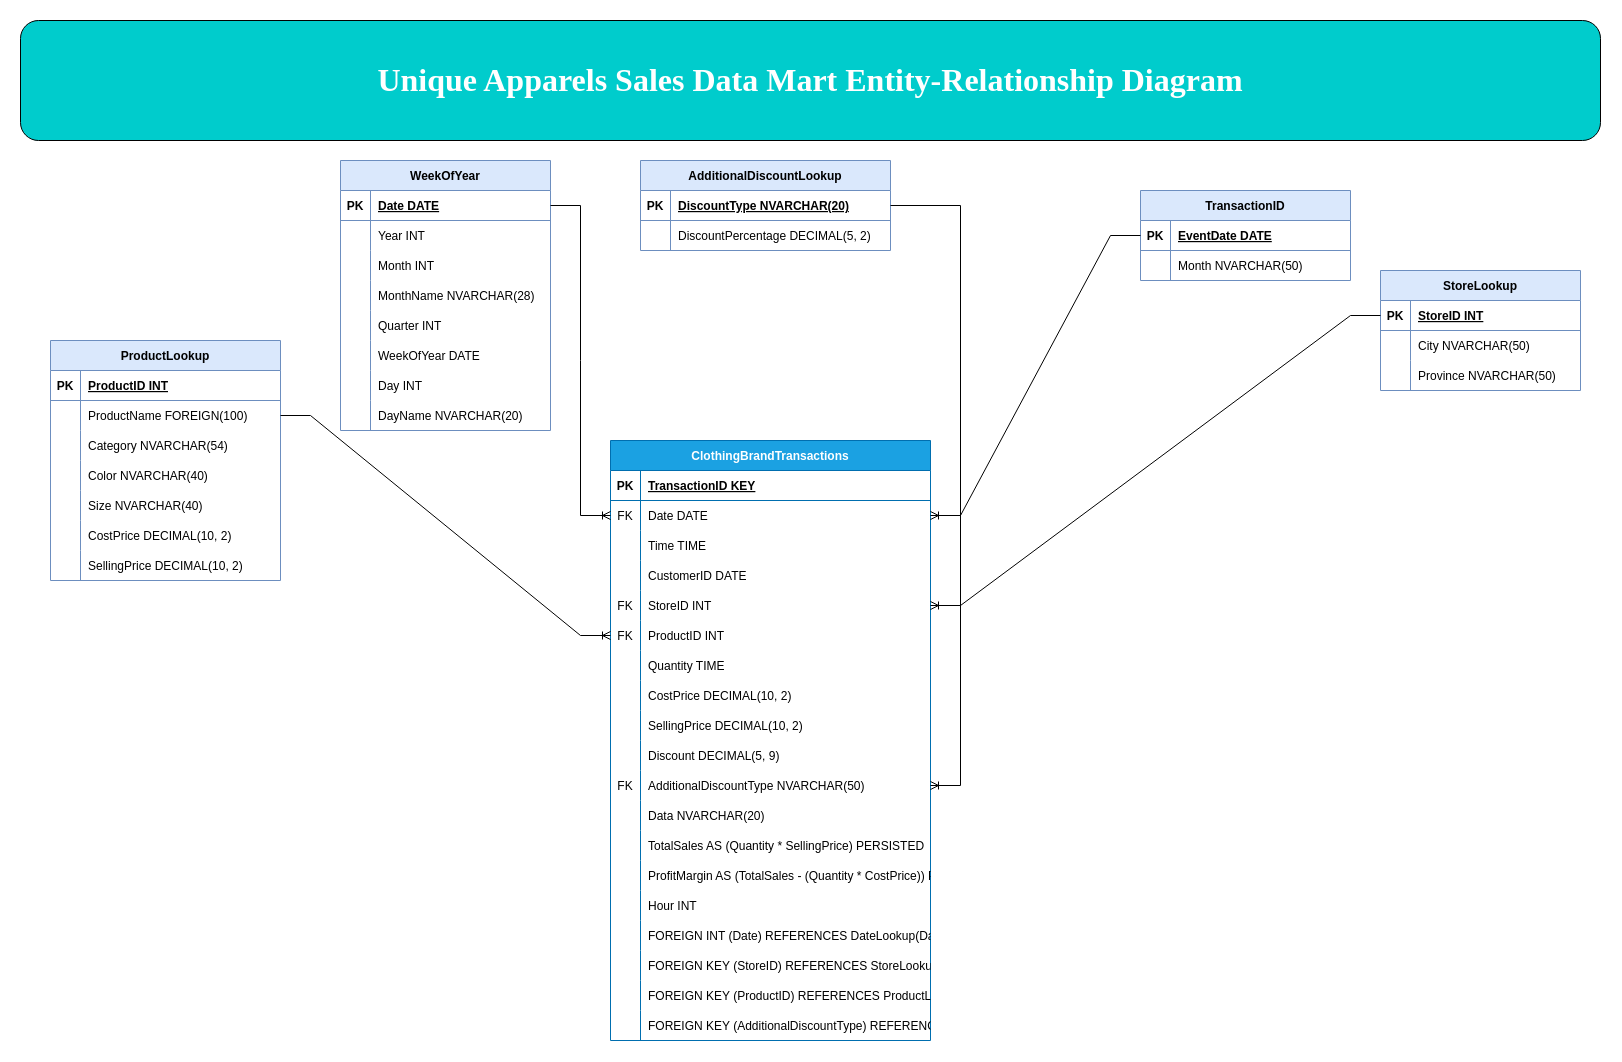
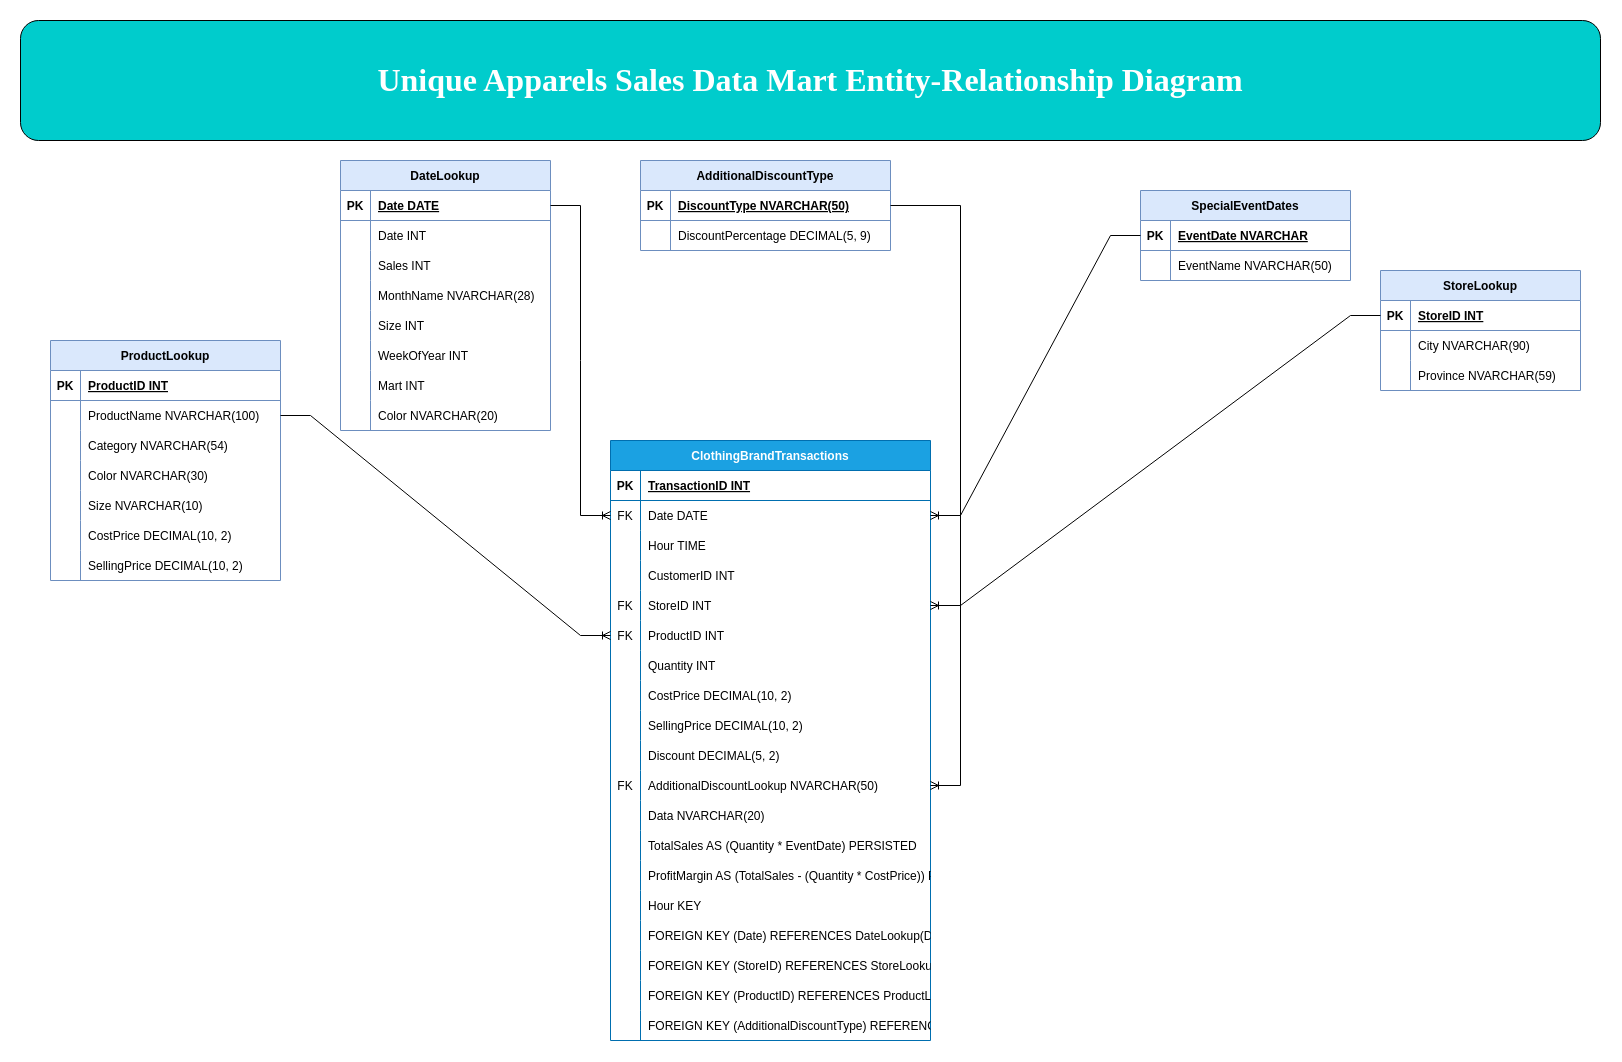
(445, 176) -> (445, 176)
(765, 176) -> (765, 176)
(759, 206) -> (759, 206)
(1245, 206) -> (1245, 206)
(403, 236) -> (403, 236)
(779, 236) -> (779, 236)
(1223, 236) -> (1237, 236)
(407, 266) -> (405, 266)
(1237, 266) -> (1250, 266)
(413, 326) -> (402, 326)
(1472, 346) -> (1472, 346)
(427, 356) -> (423, 356)
(1485, 376) -> (1485, 376)
(400, 386) -> (403, 386)
(167, 416) -> (170, 416)
(444, 416) -> (435, 416)
(145, 476) -> (145, 476)
(702, 486) -> (702, 486)
(142, 506) -> (142, 506)
(675, 546) -> (677, 546)
(697, 576) -> (693, 576)
(689, 666) -> (685, 666)
(716, 756) -> (716, 756)
(758, 786) -> (765, 786)
(794, 846) -> (790, 846)
(673, 906) -> (673, 906)
(796, 936) -> (796, 936)
